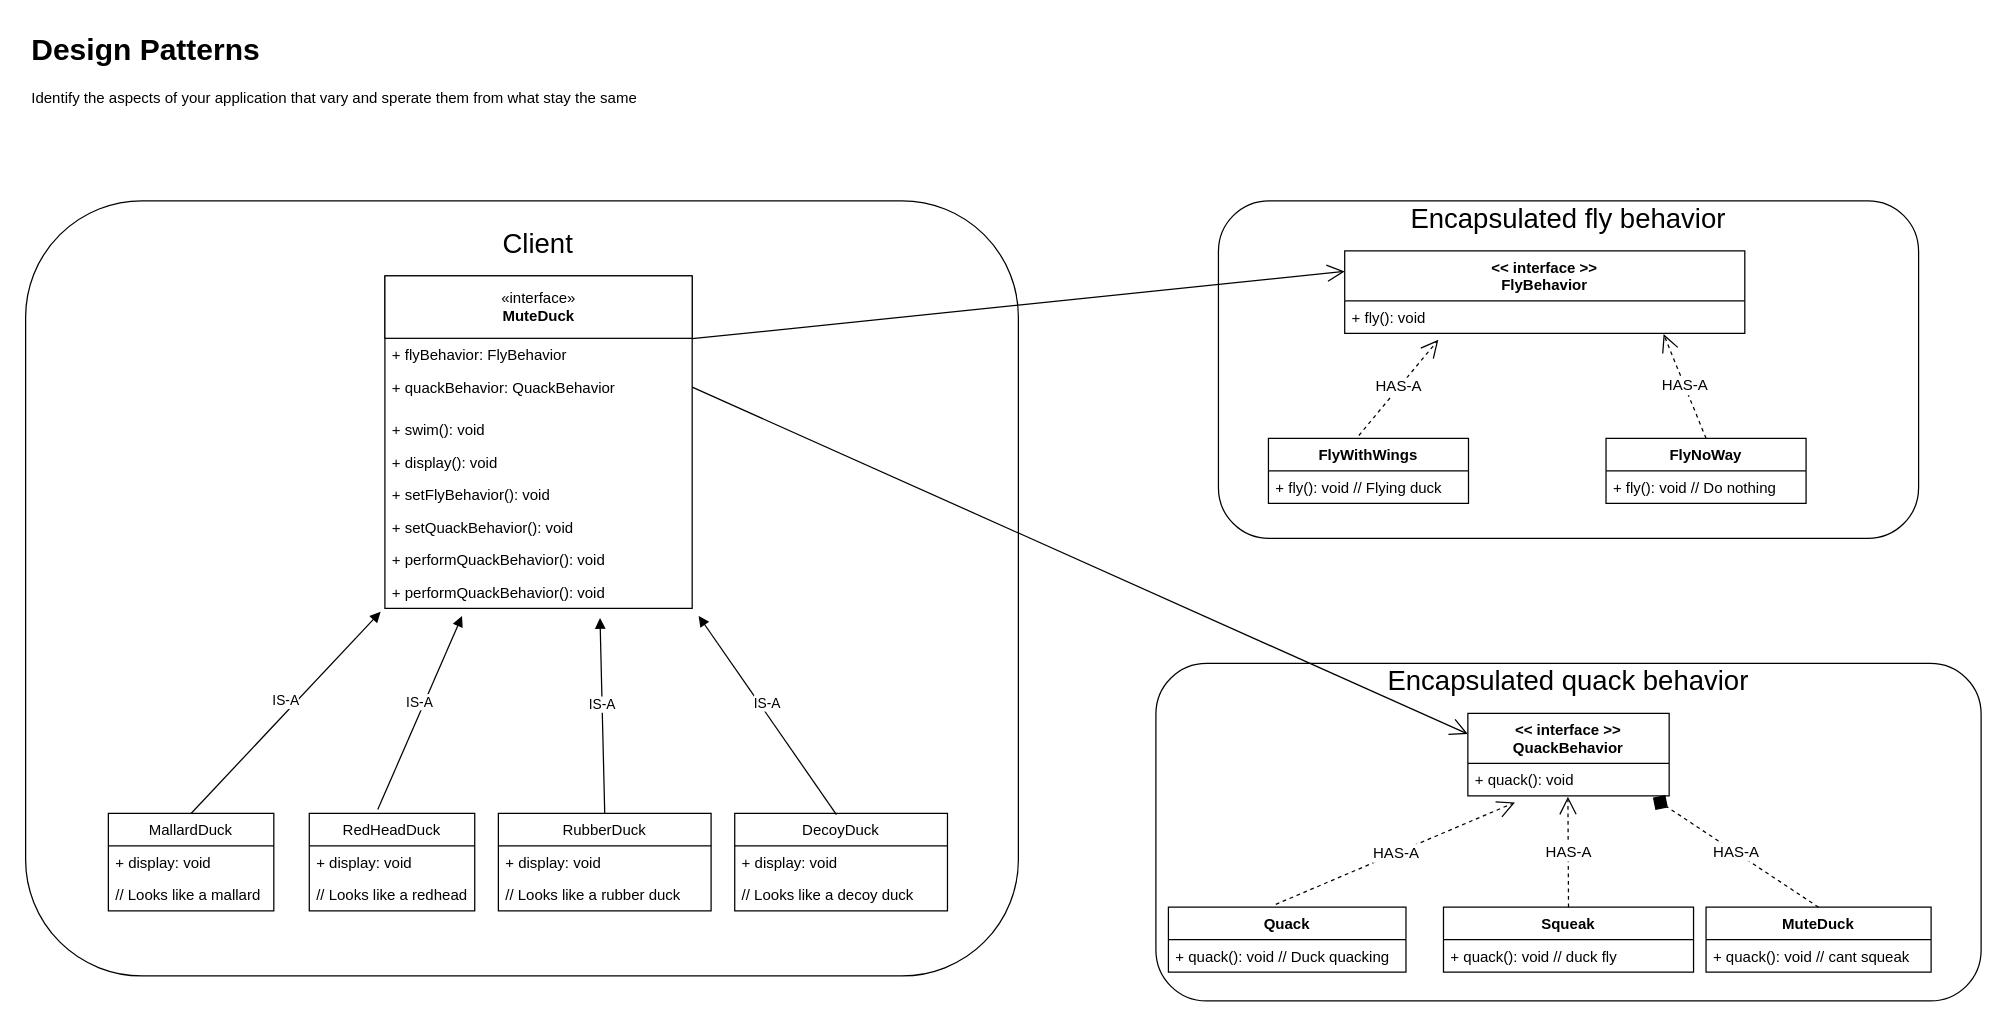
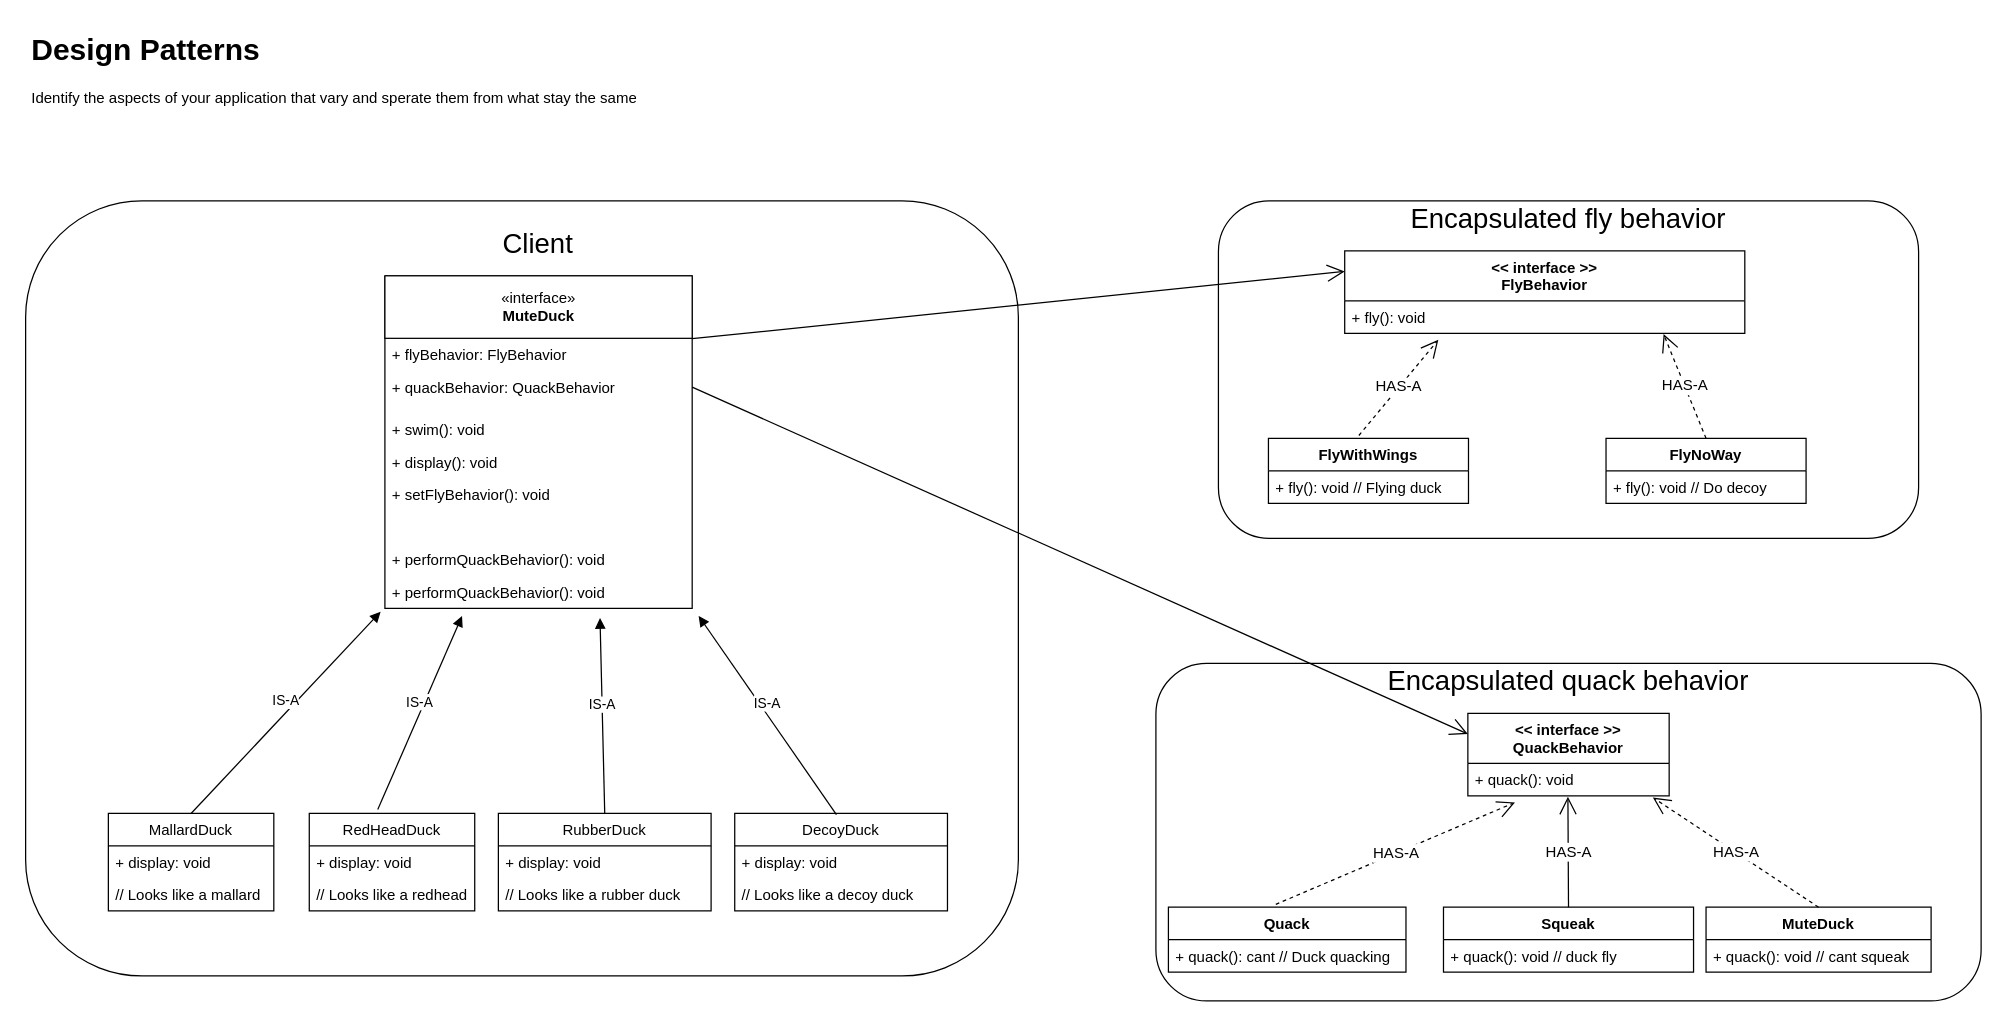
(1708, 488) -> (1702, 488)
(538, 527) -> none
(1668, 807) -> (1661, 803)
(1568, 882) -> (1568, 882)
(1294, 956) -> (1296, 956)
